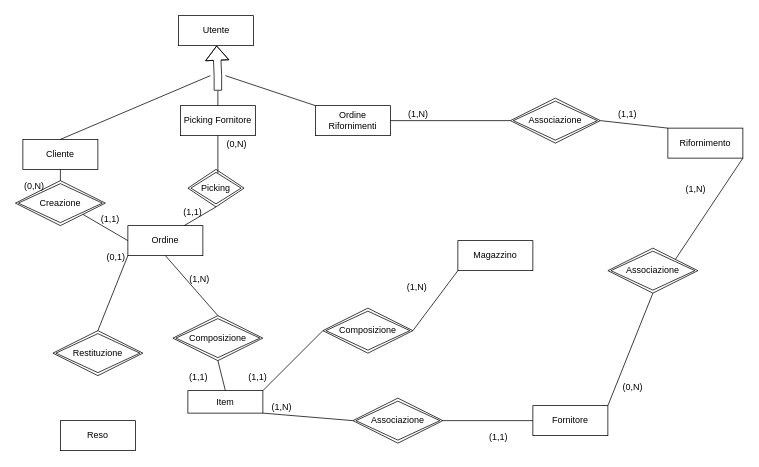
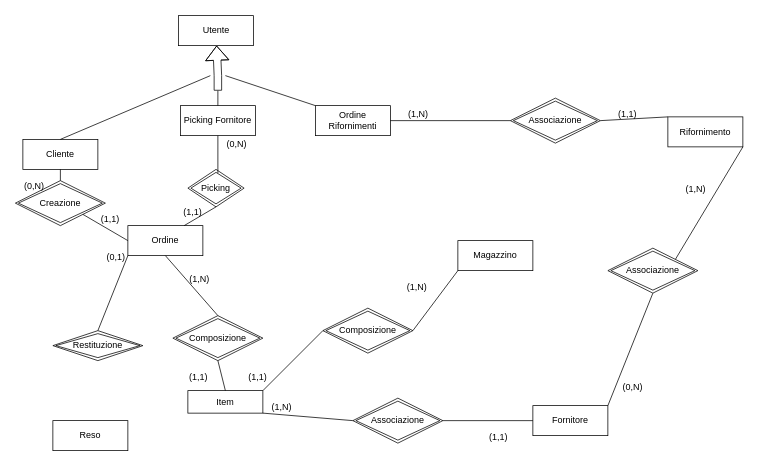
(705, 143) -> (705, 132)
(98, 353) -> (98, 345)
(98, 435) -> (90, 435)
